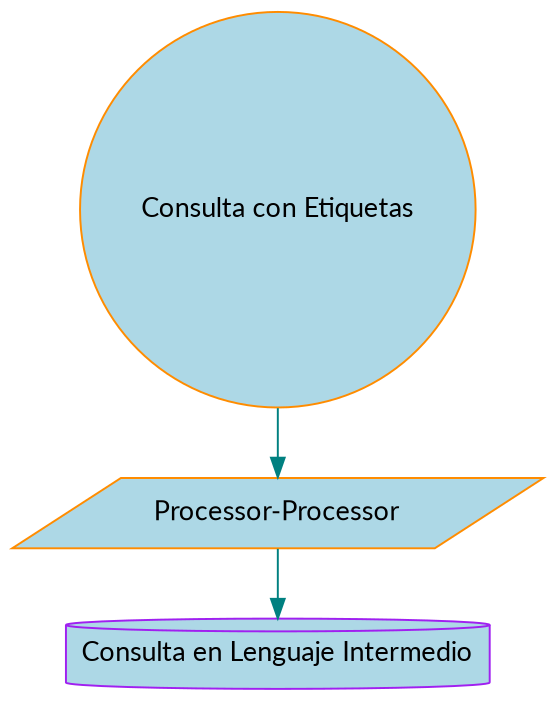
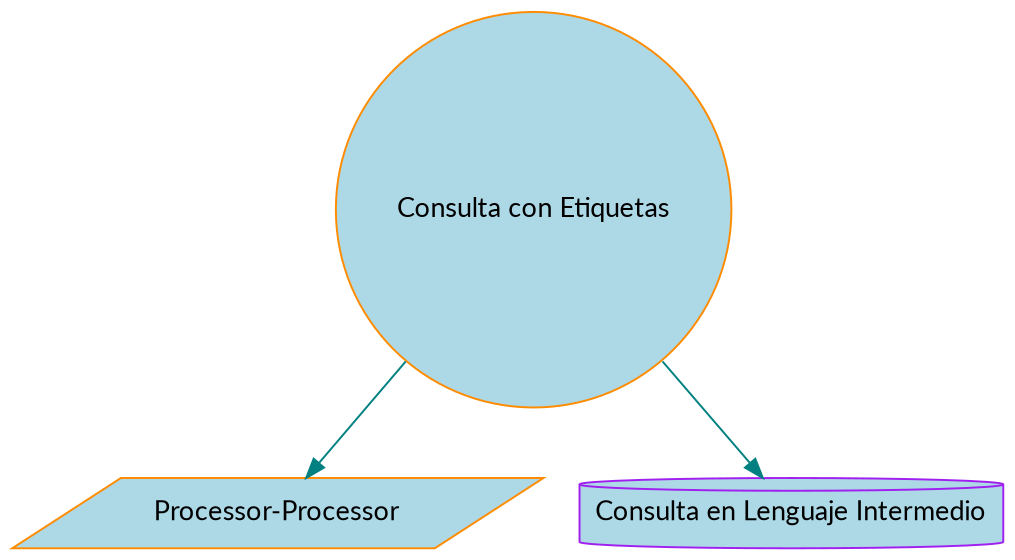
(278, 574) -> (706, 412)
